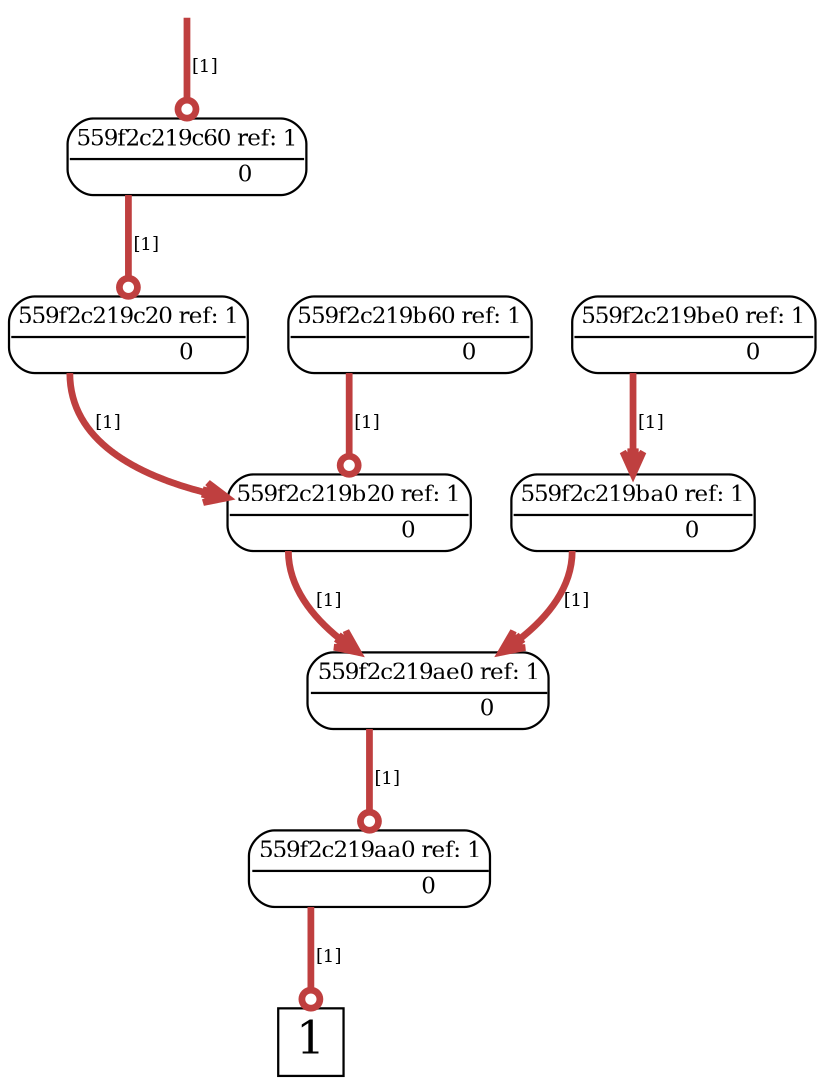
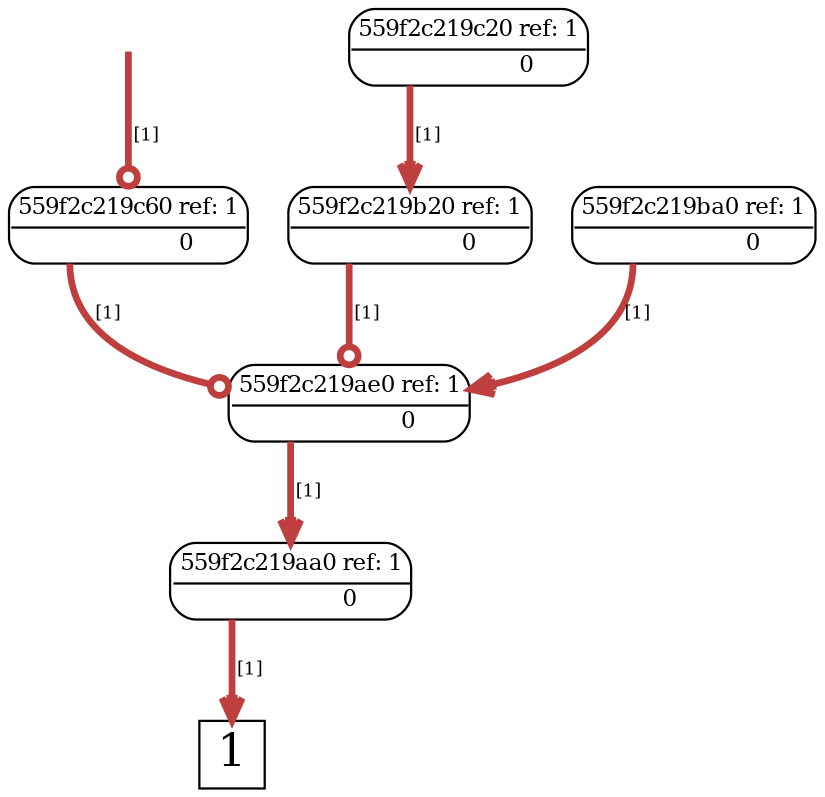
(128, 237) -> (118, 346)
(410, 335) -> none
(694, 335) -> none
(304, 600) -> (349, 305)
(369, 771) -> (291, 481)
(311, 948) -> (232, 659)
